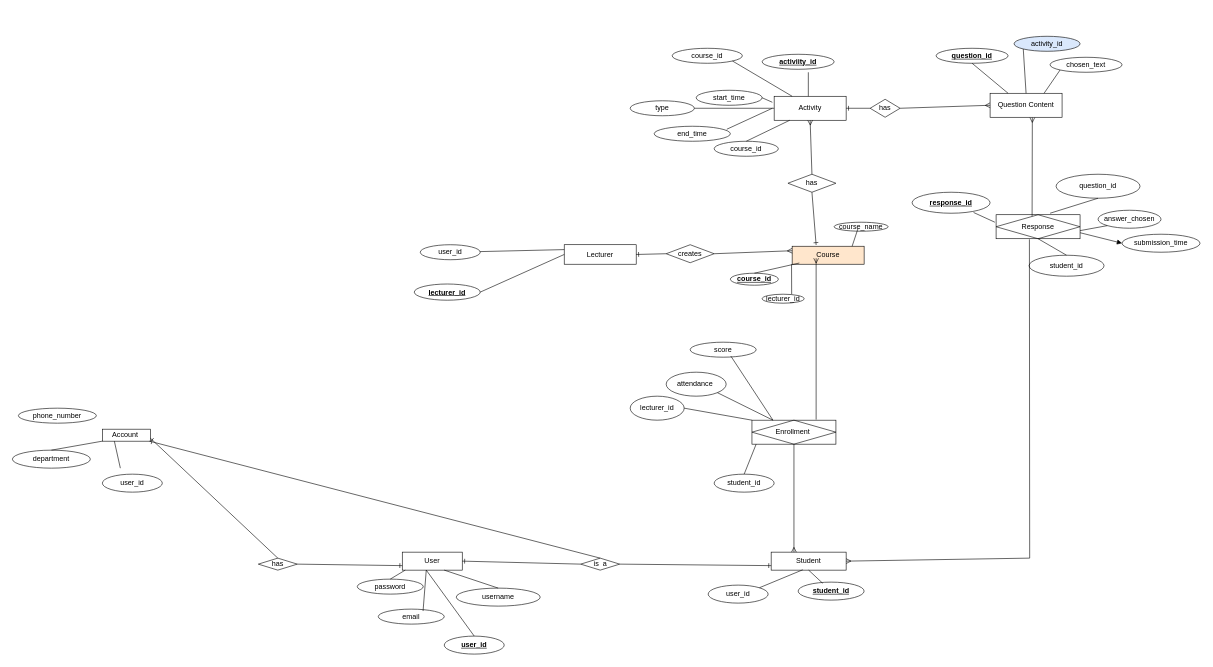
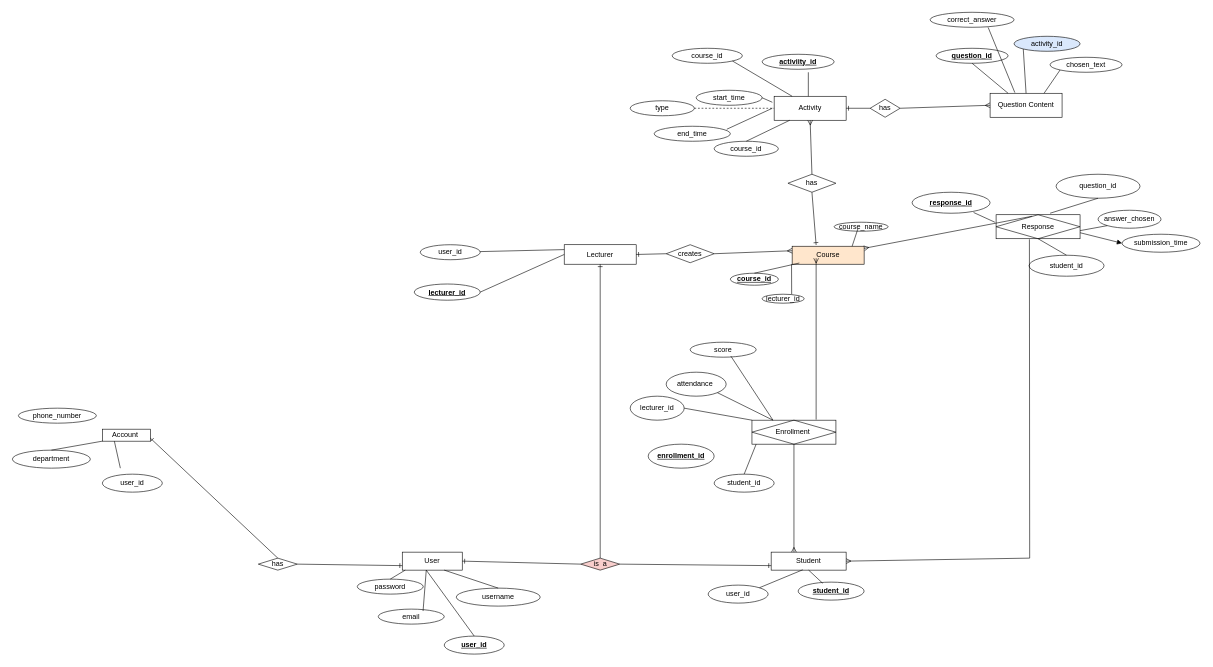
none -> (972, 20)
none -> (1002, 60)
(734, 108) -> (734, 108)
(1032, 156) -> (946, 233)
none -> (681, 456)
(380, 501) -> (600, 411)
(600, 564) -> (600, 564)
